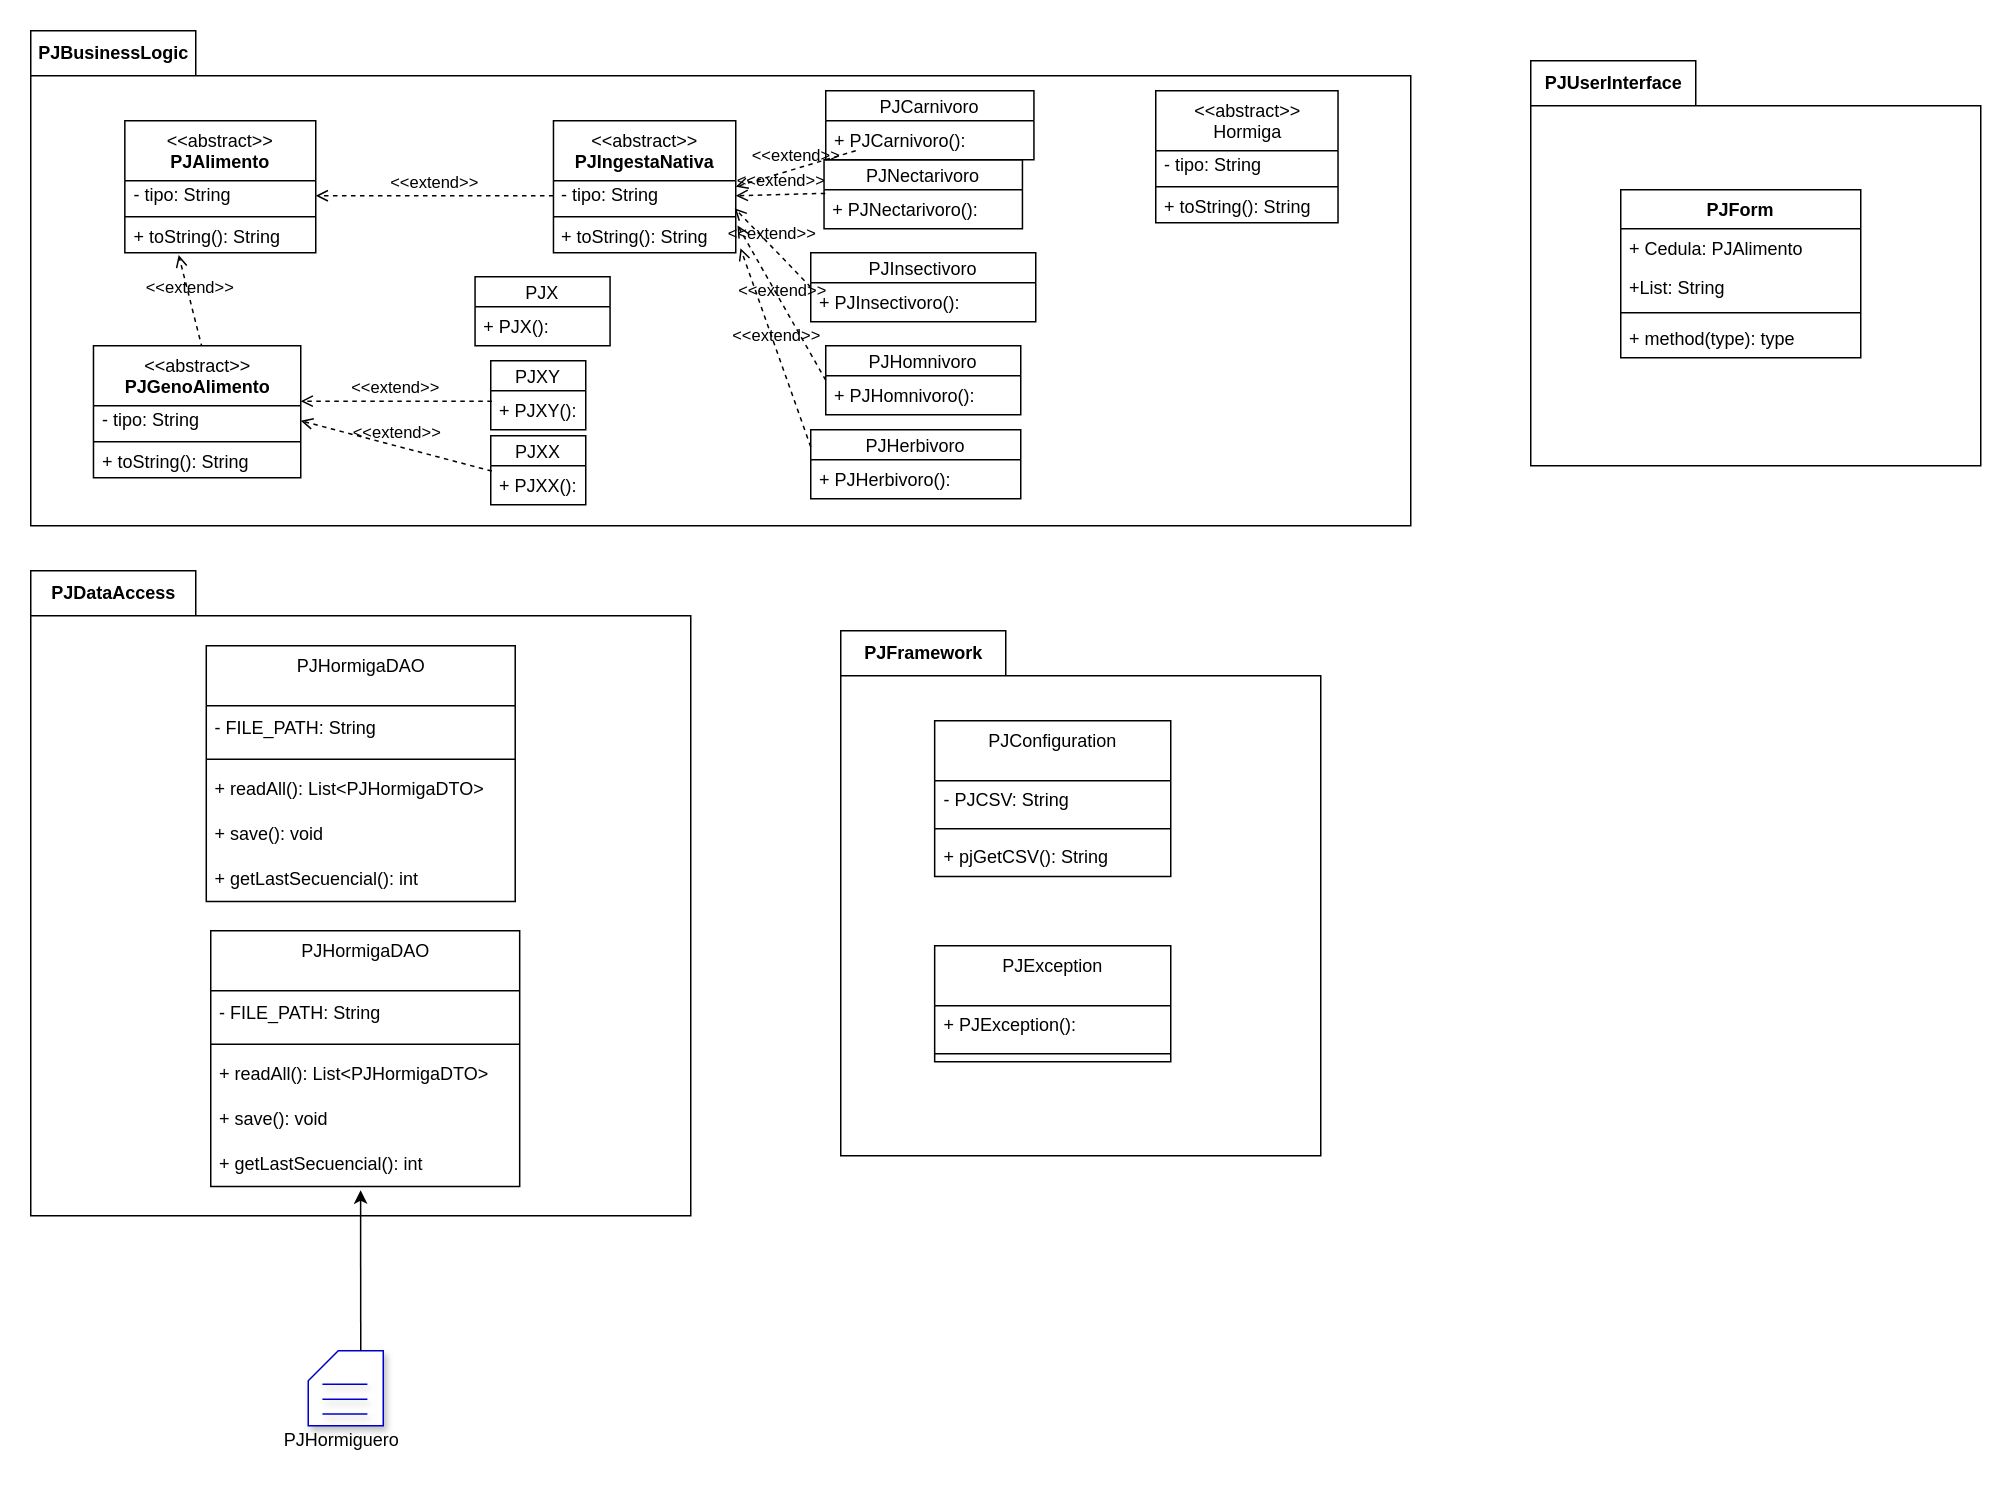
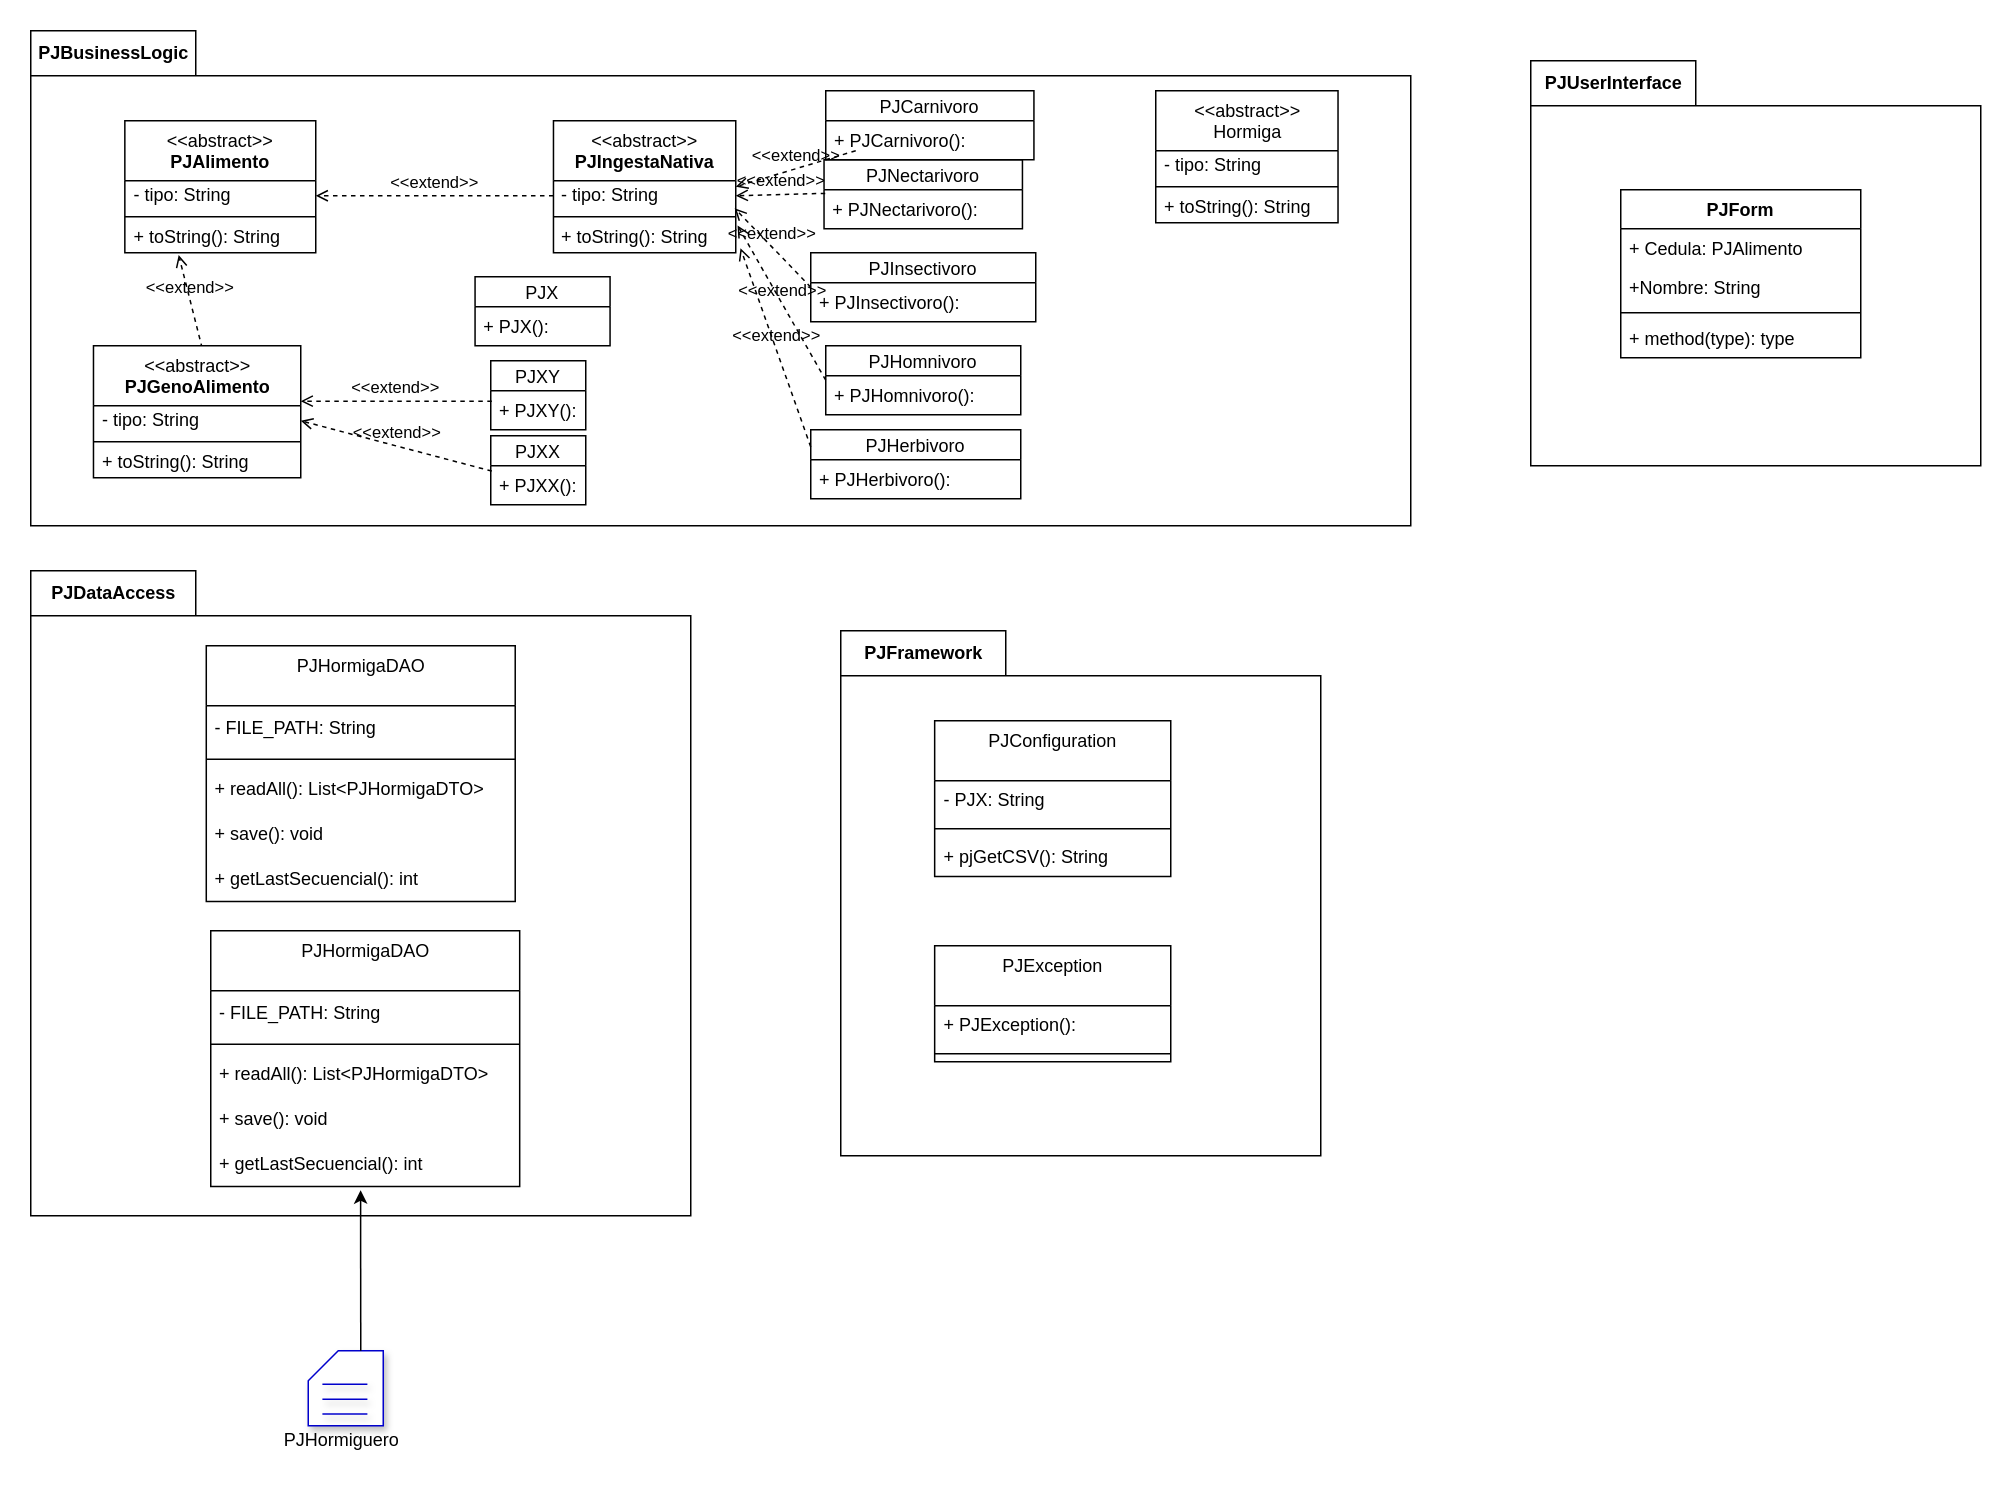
(1685, 288) -> (1698, 288)
(1010, 800) -> (1000, 800)
